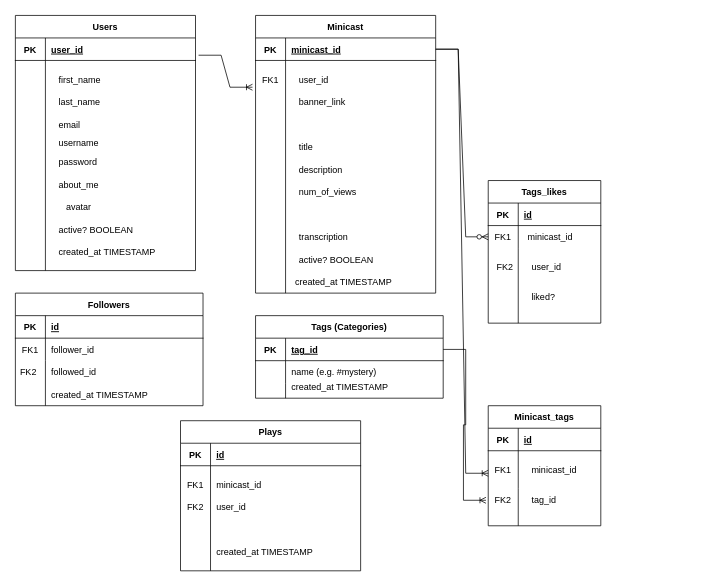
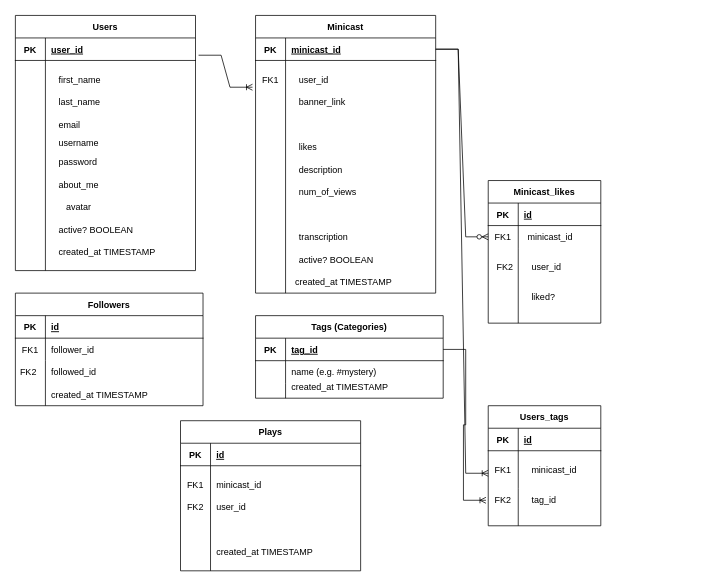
(309, 147) -> (309, 147)
(544, 192) -> (544, 192)
(544, 417) -> (544, 417)
